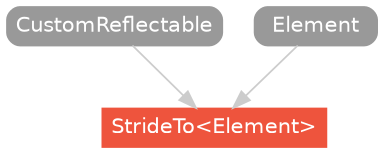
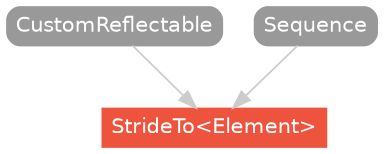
(316, 26) -> (316, 26)
